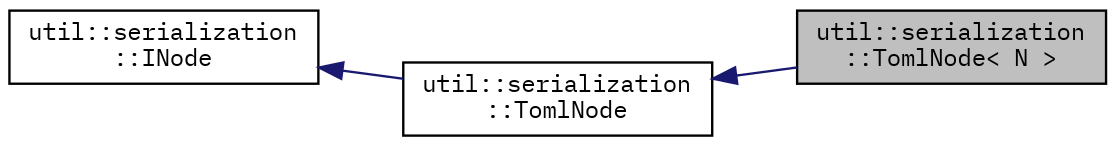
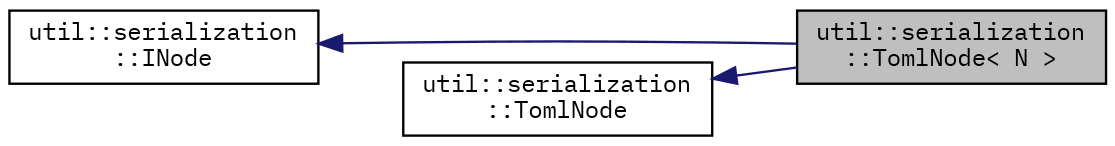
(373, 75) -> (570, 41)
